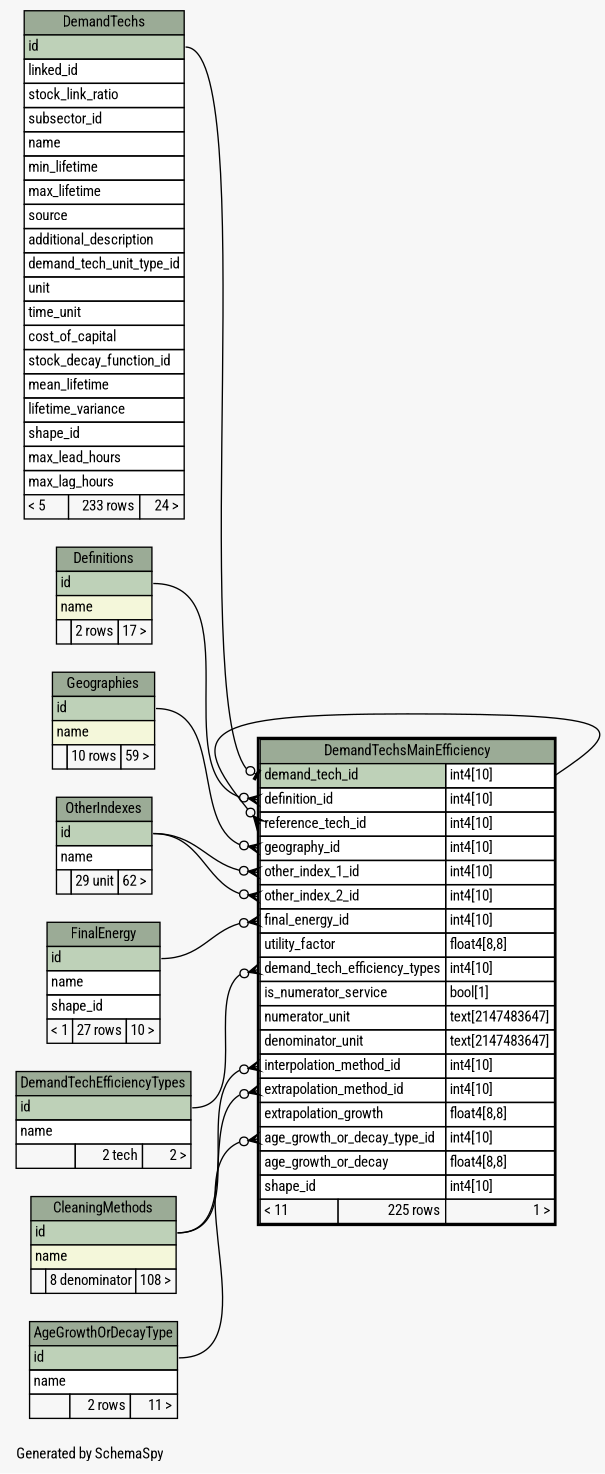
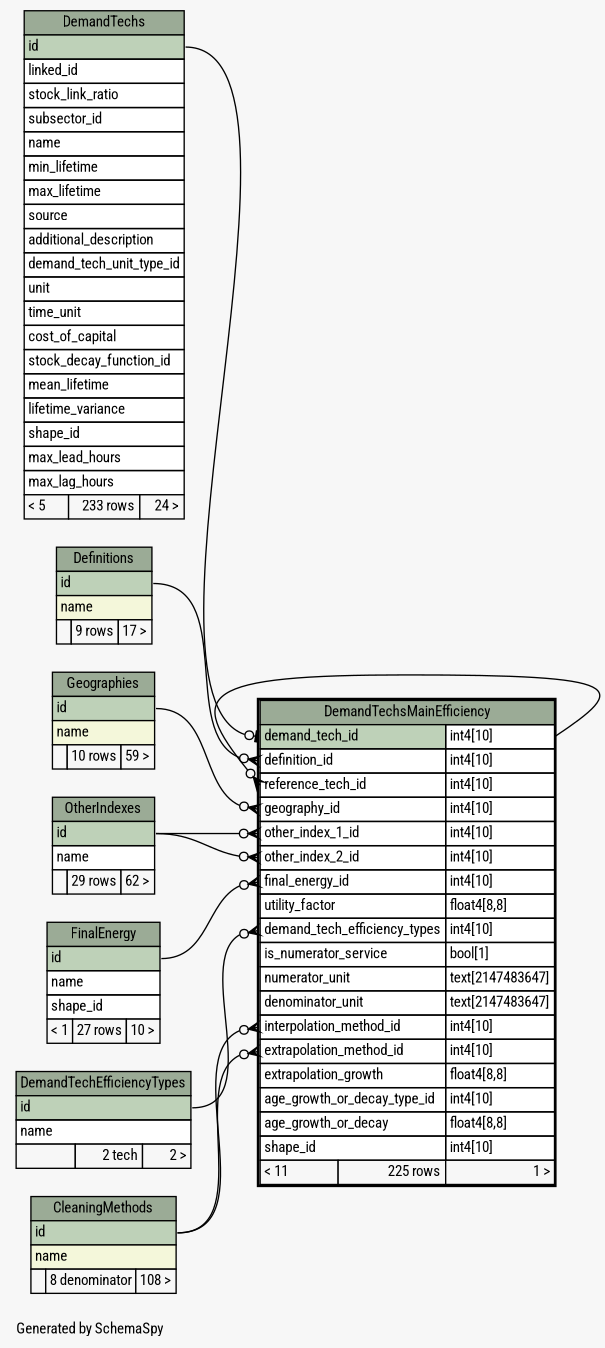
(95, 631) -> (95, 631)
(95, 881) -> (94, 881)
(104, 1370) -> none
